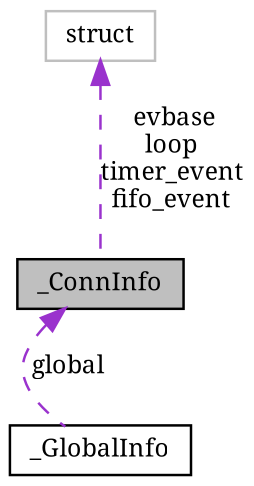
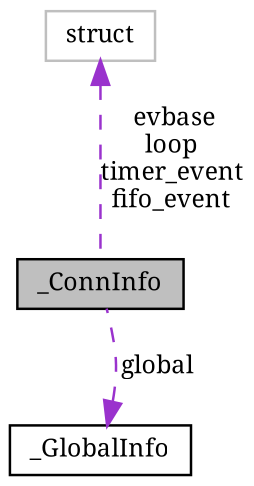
(25, 380) -> (115, 355)
